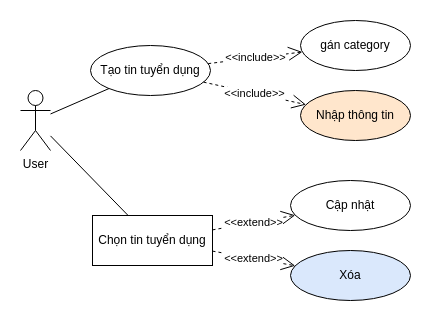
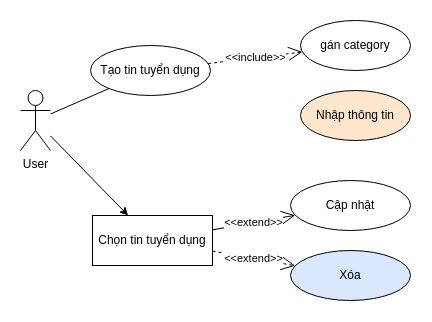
(253, 93) -> none
(125, 212) -> (122, 209)
(219, 229) -> (219, 229)
